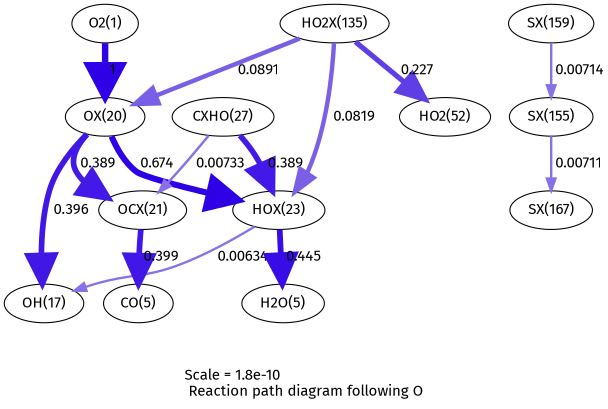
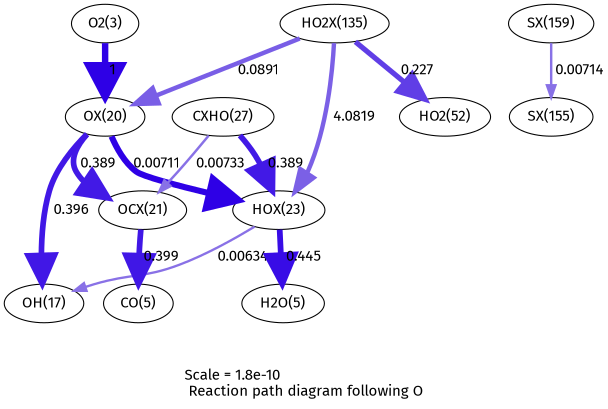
(105, 24) -> (105, 24)
(352, 117) -> (352, 117)
(155, 164) -> (155, 164)
(551, 210) -> none
